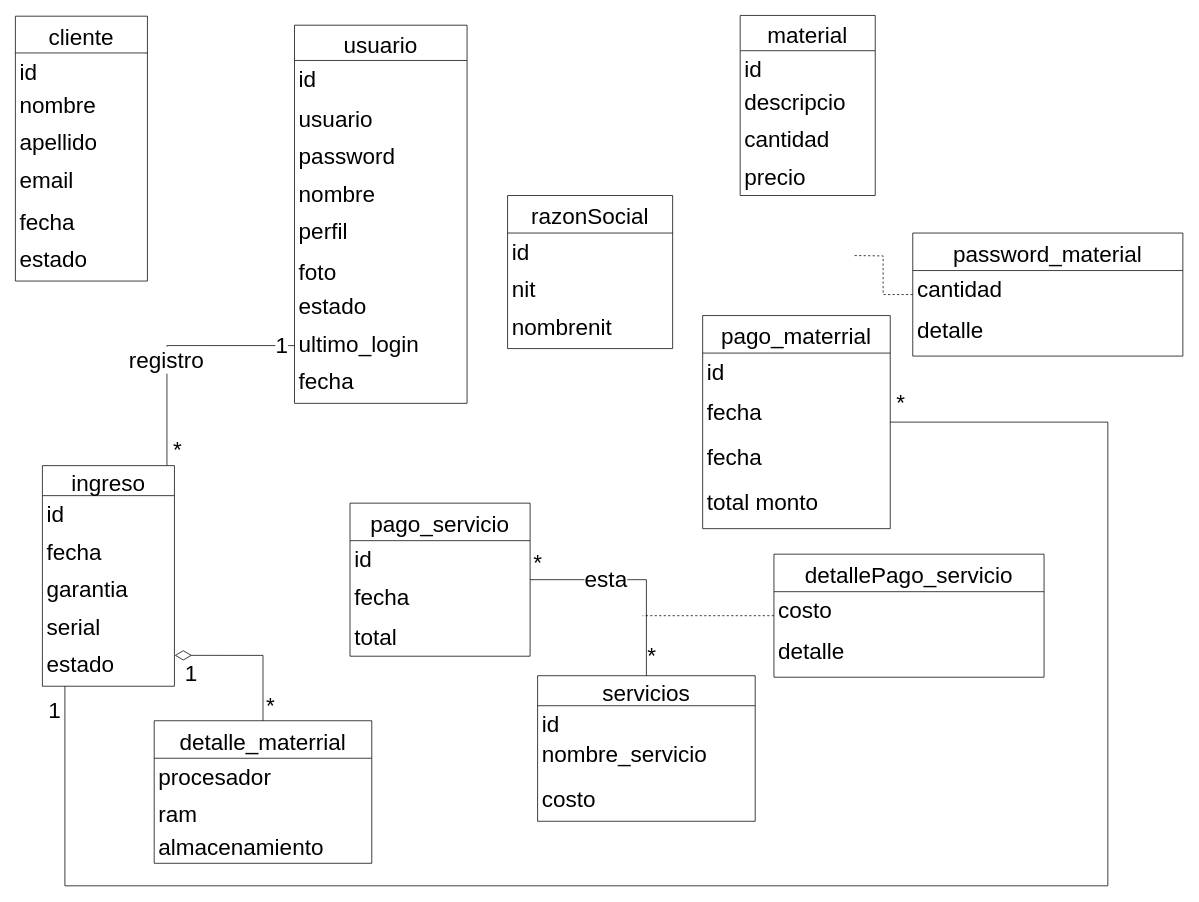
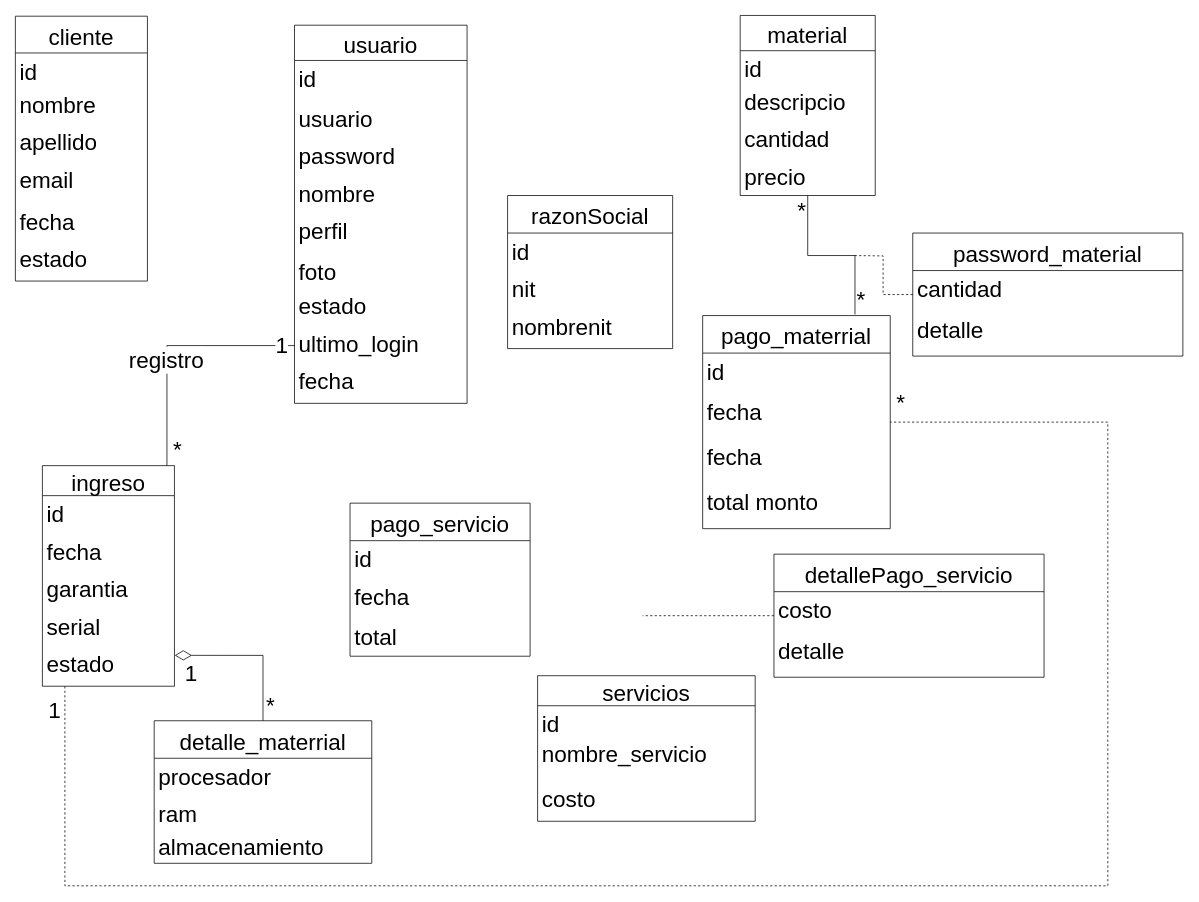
none -> (829, 255)
(635, 579) -> none
(827, 885) -> (827, 885)
